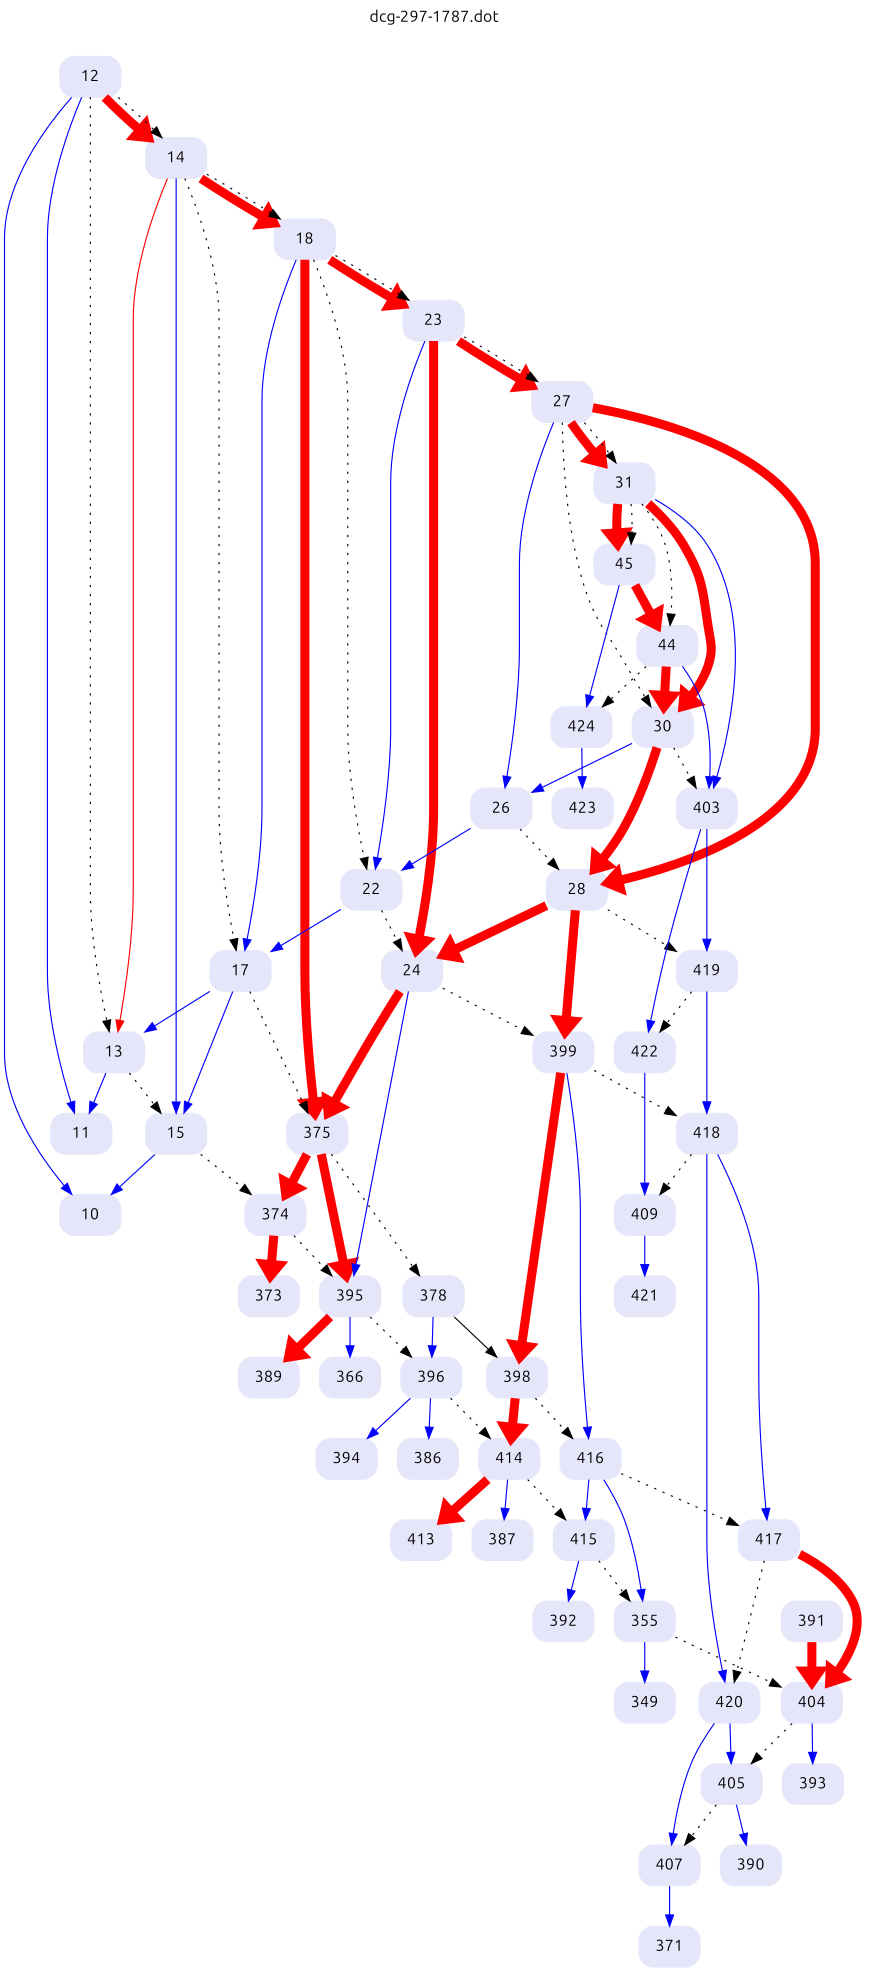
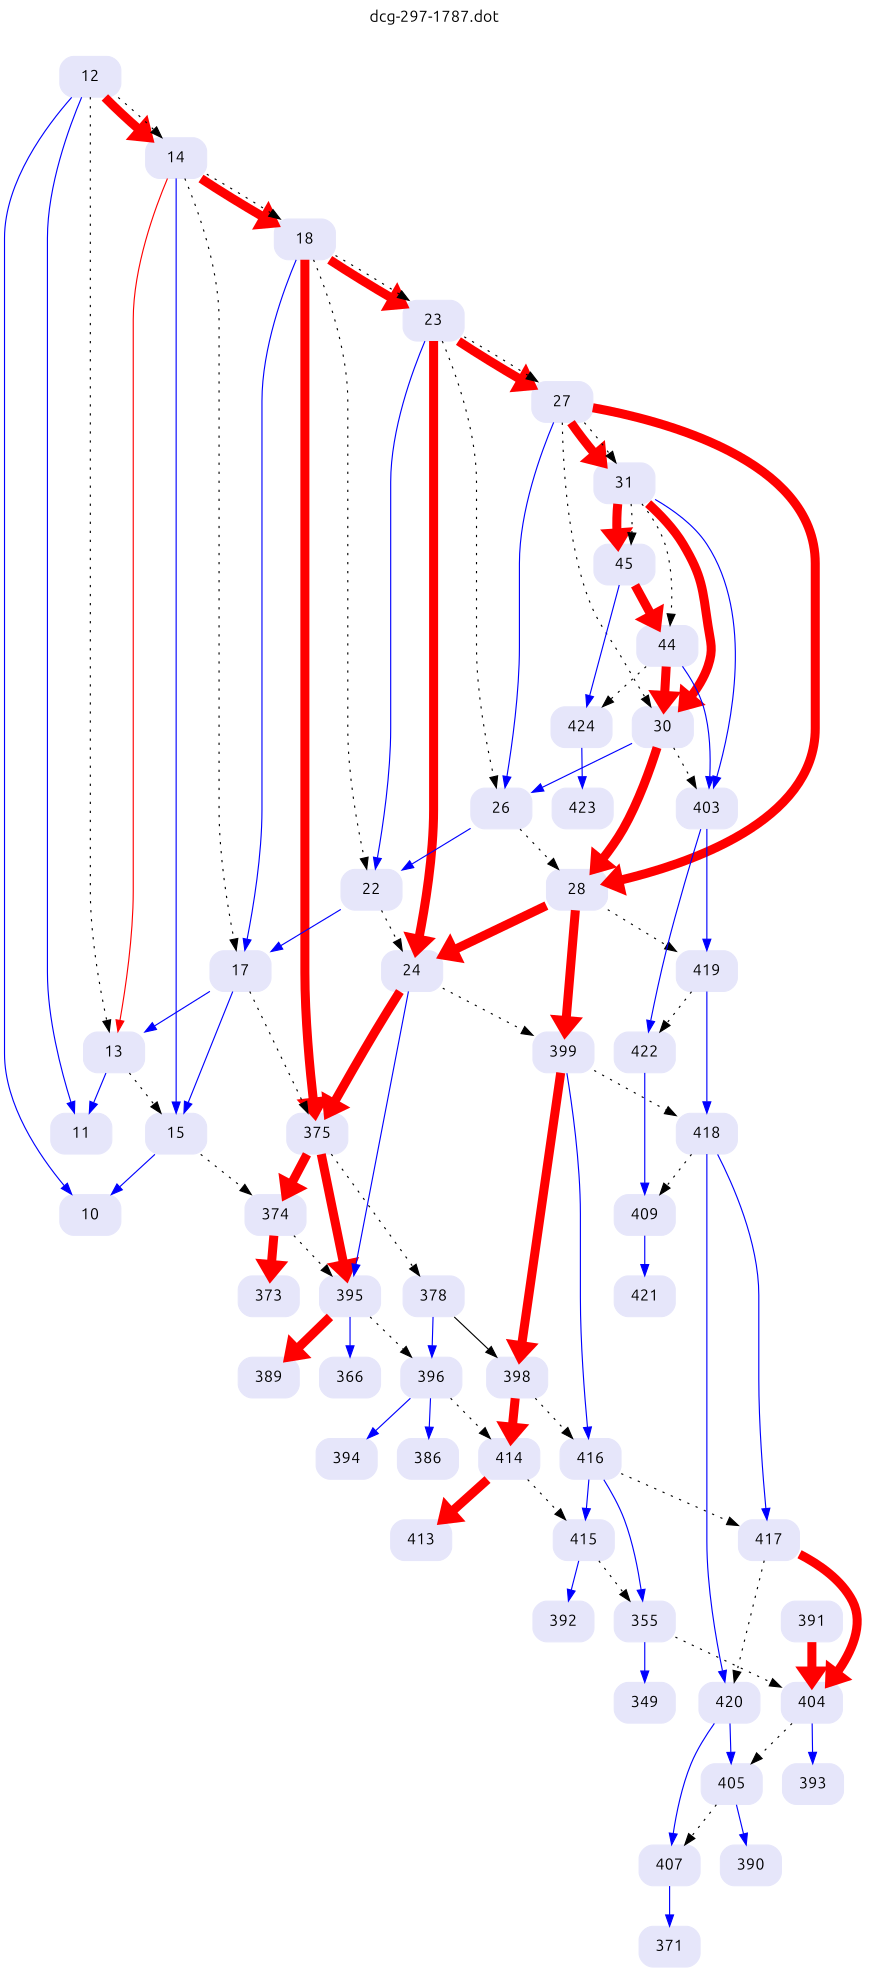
none -> (477, 557)
(502, 1540) -> none
